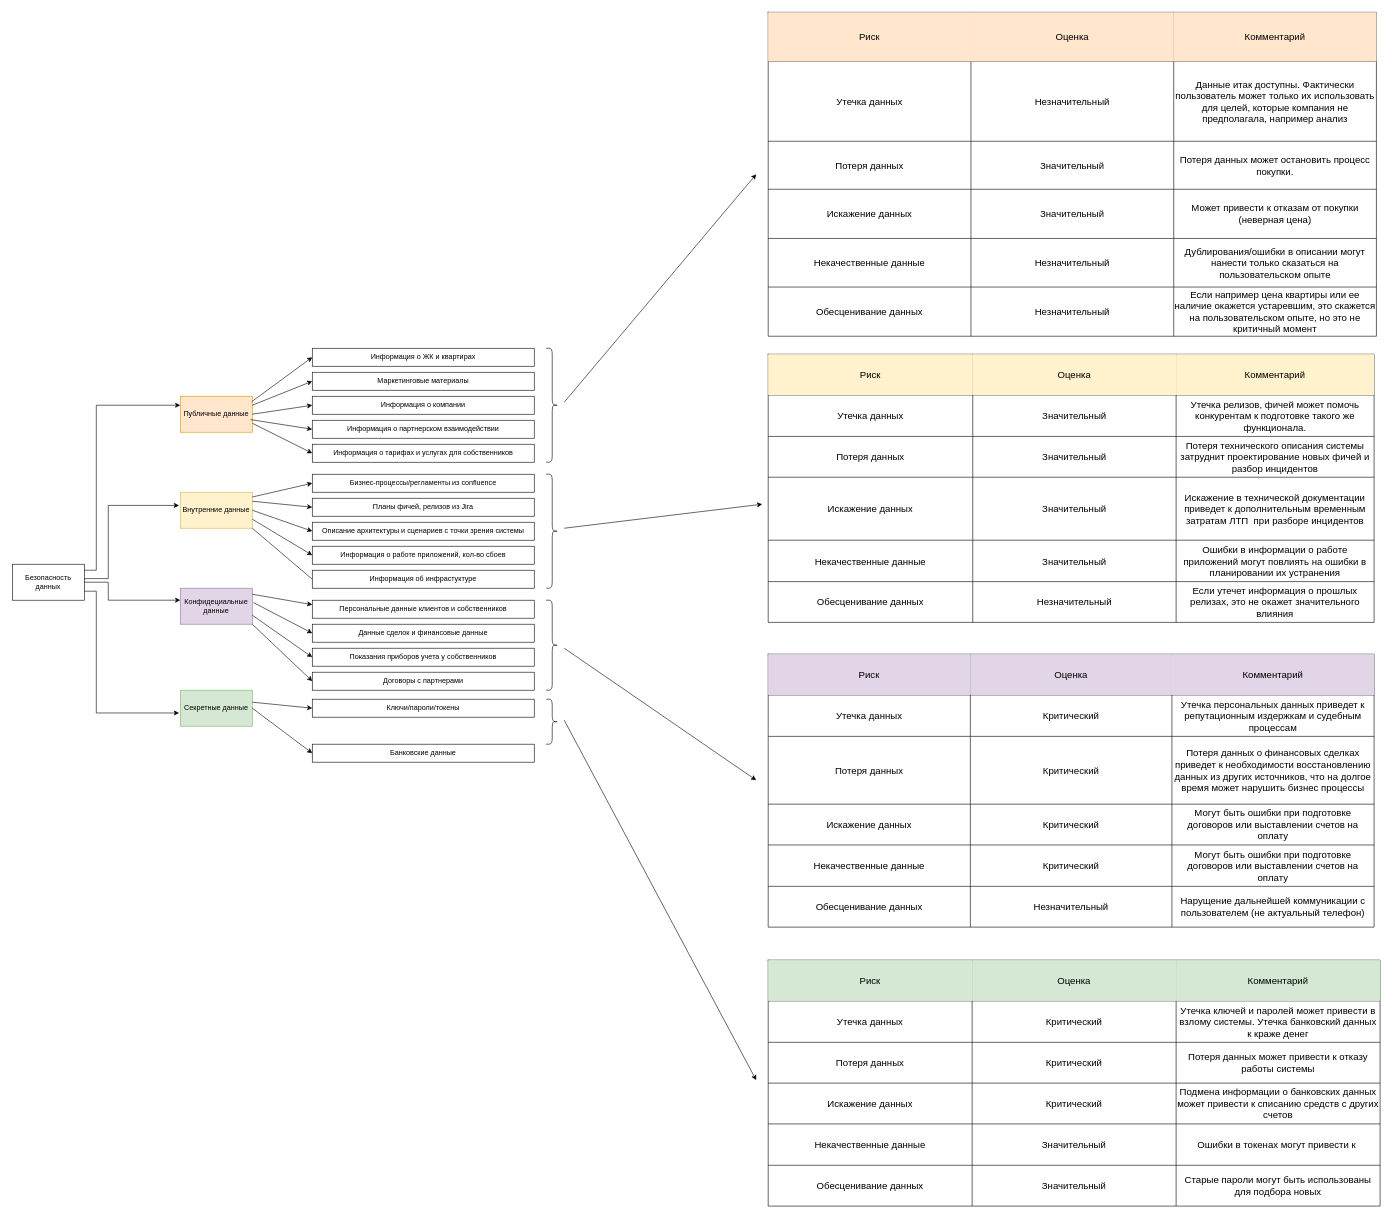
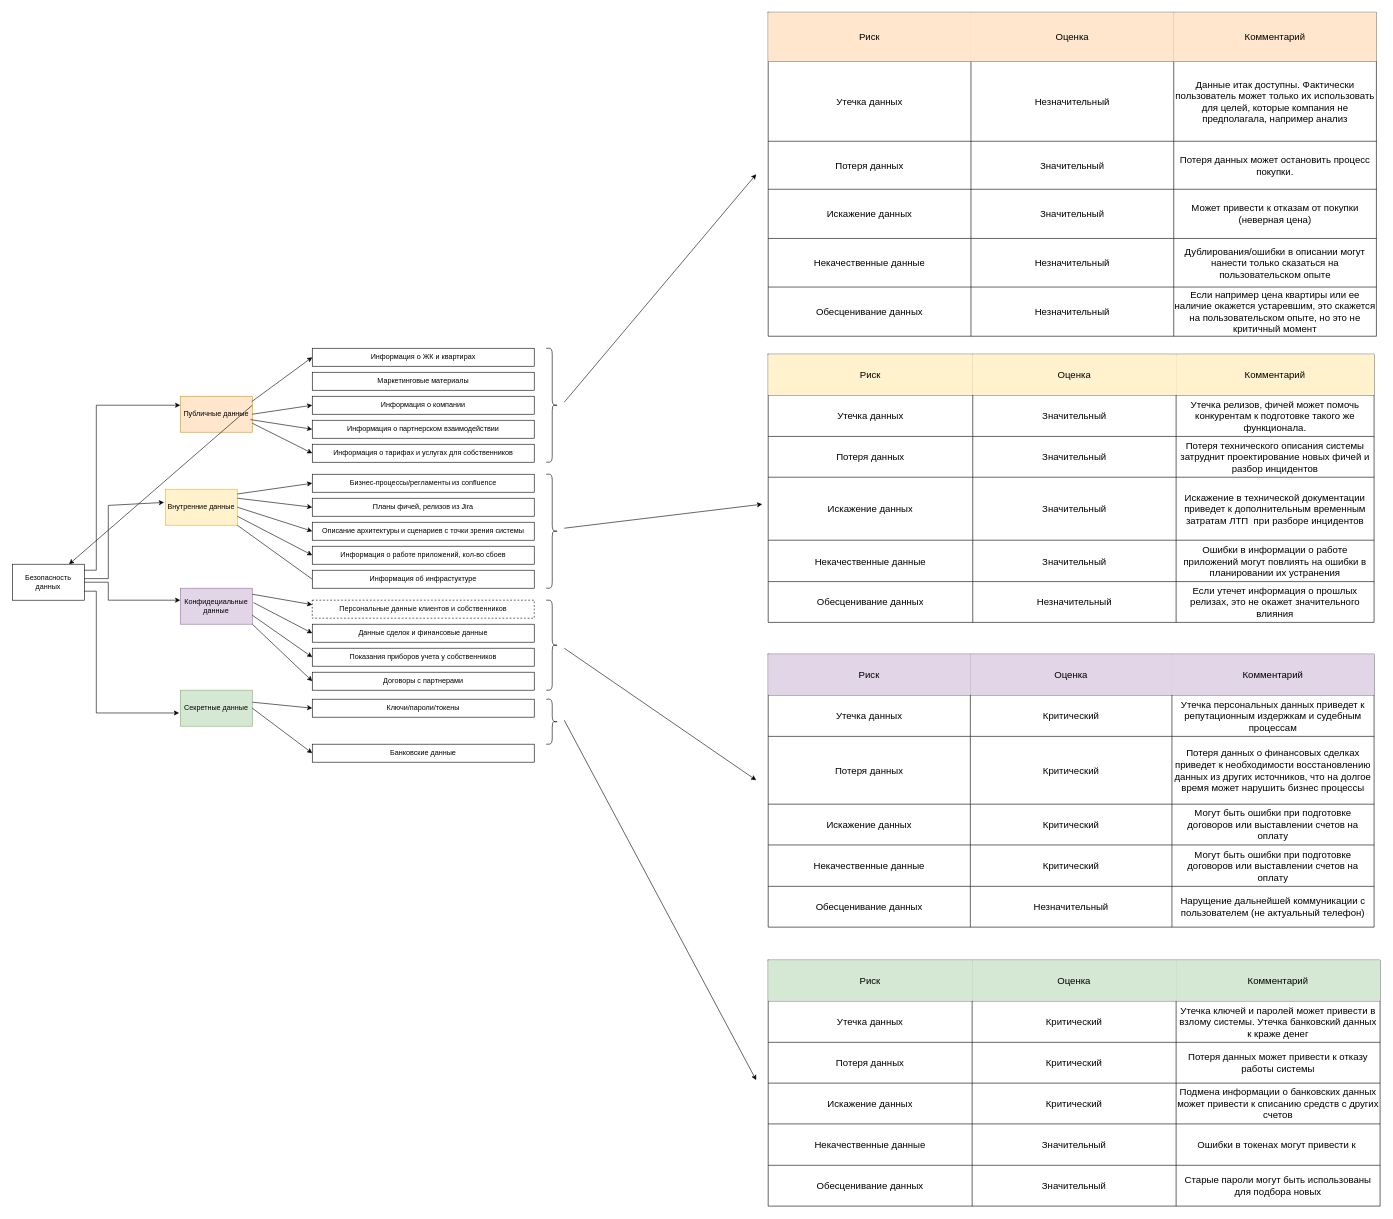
(281, 394) -> (155, 489)
(216, 510) -> (201, 507)
(423, 609) -> (423, 609)
